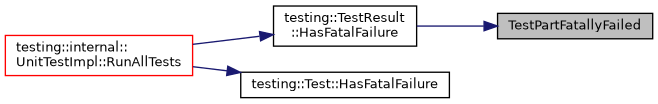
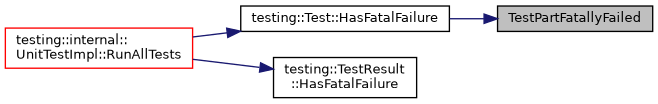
(450, 26) -> (467, 19)
